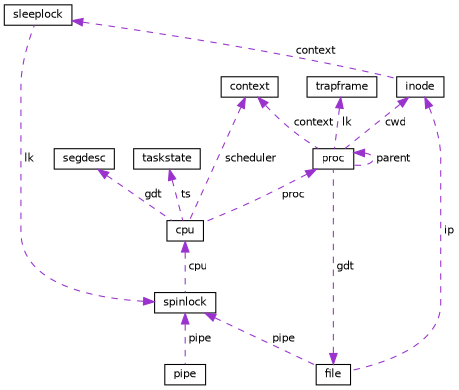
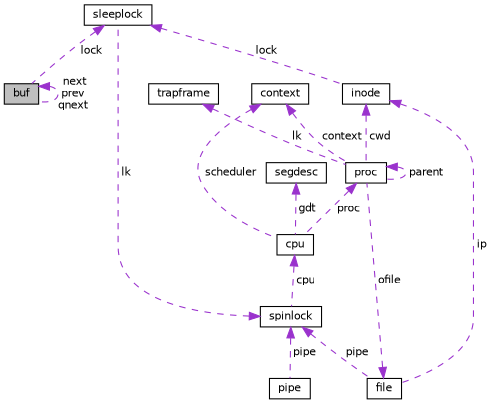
(314, 51) -> (265, 51)
none -> (21, 94)
(167, 159) -> none
(344, 267) -> (388, 281)
